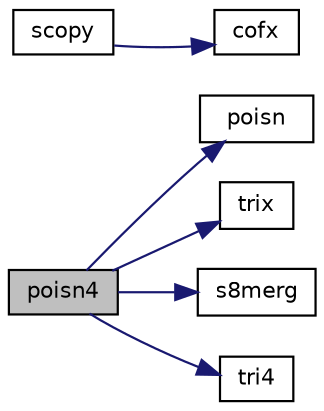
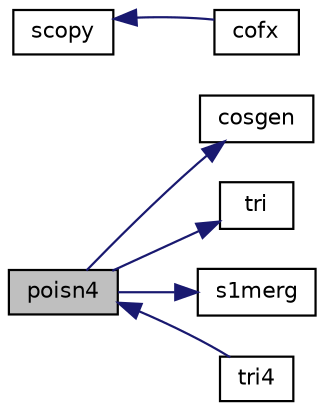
(153, 47) -> (175, 17)
(257, 119) -> (257, 119)
(257, 206) -> (257, 206)
(257, 292) -> (257, 292)
(143, 343) -> (185, 333)
